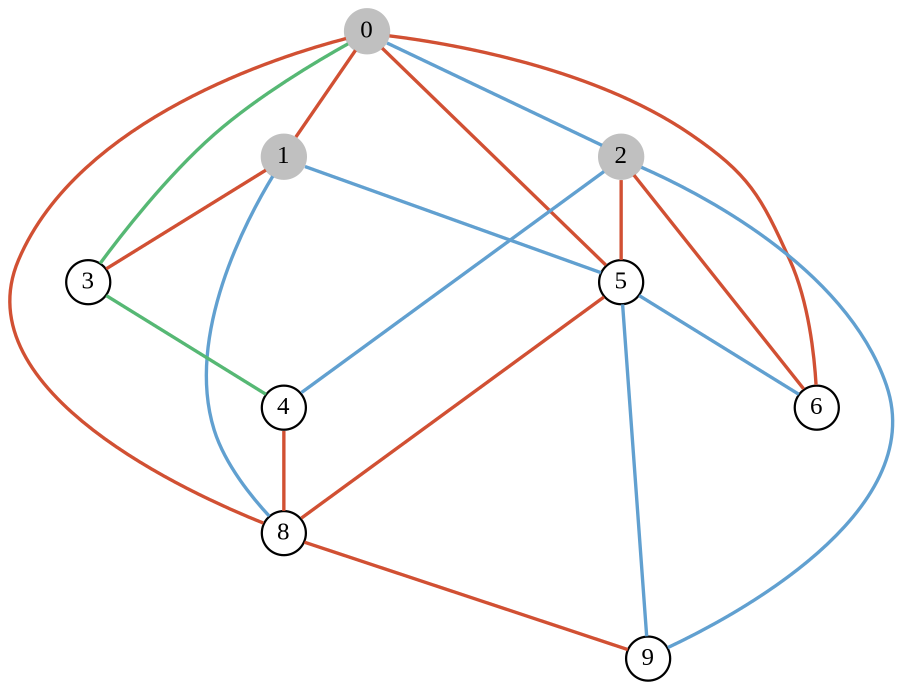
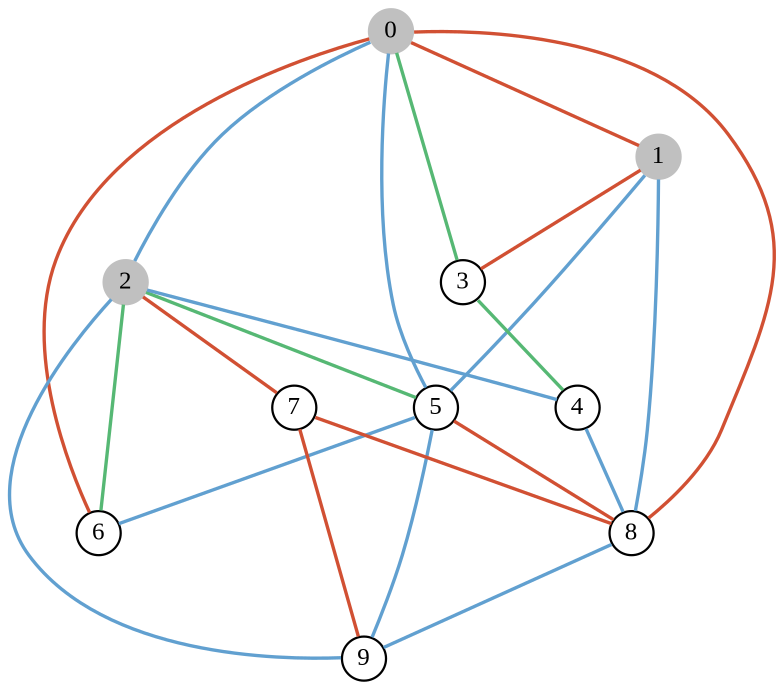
(494, 157) -> (383, 224)
(621, 220) -> (281, 345)
(719, 282) -> (112, 408)
none -> (294, 408)
(284, 471) -> (605, 470)
(466, 596) -> (498, 596)
